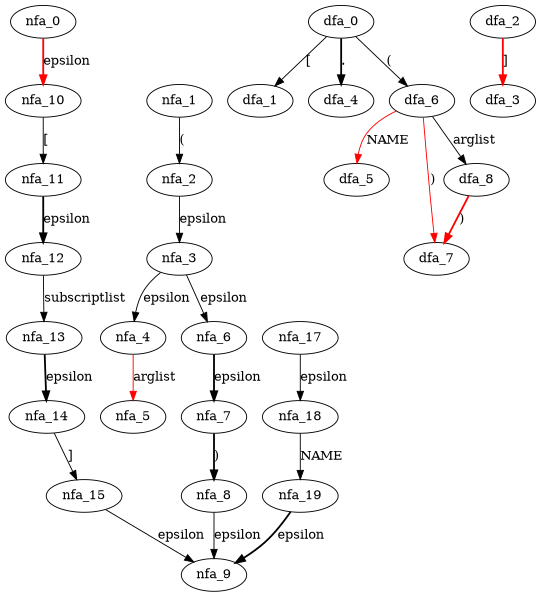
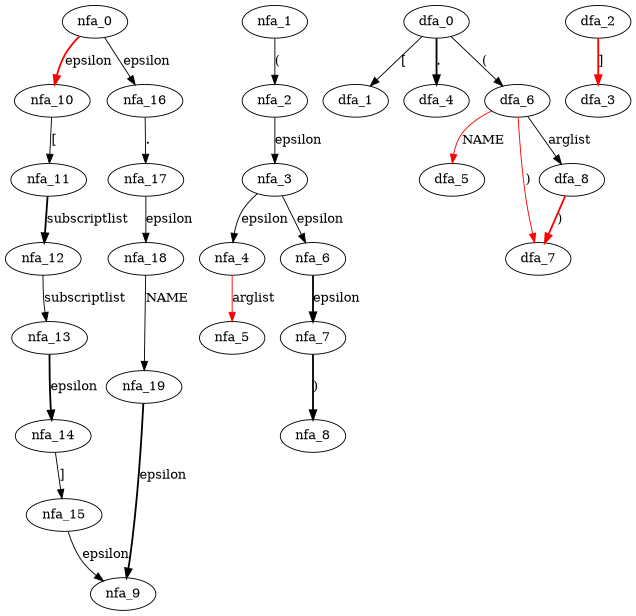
none -> (145, 101)
(67, 219) -> (88, 219)
(214, 531) -> none
